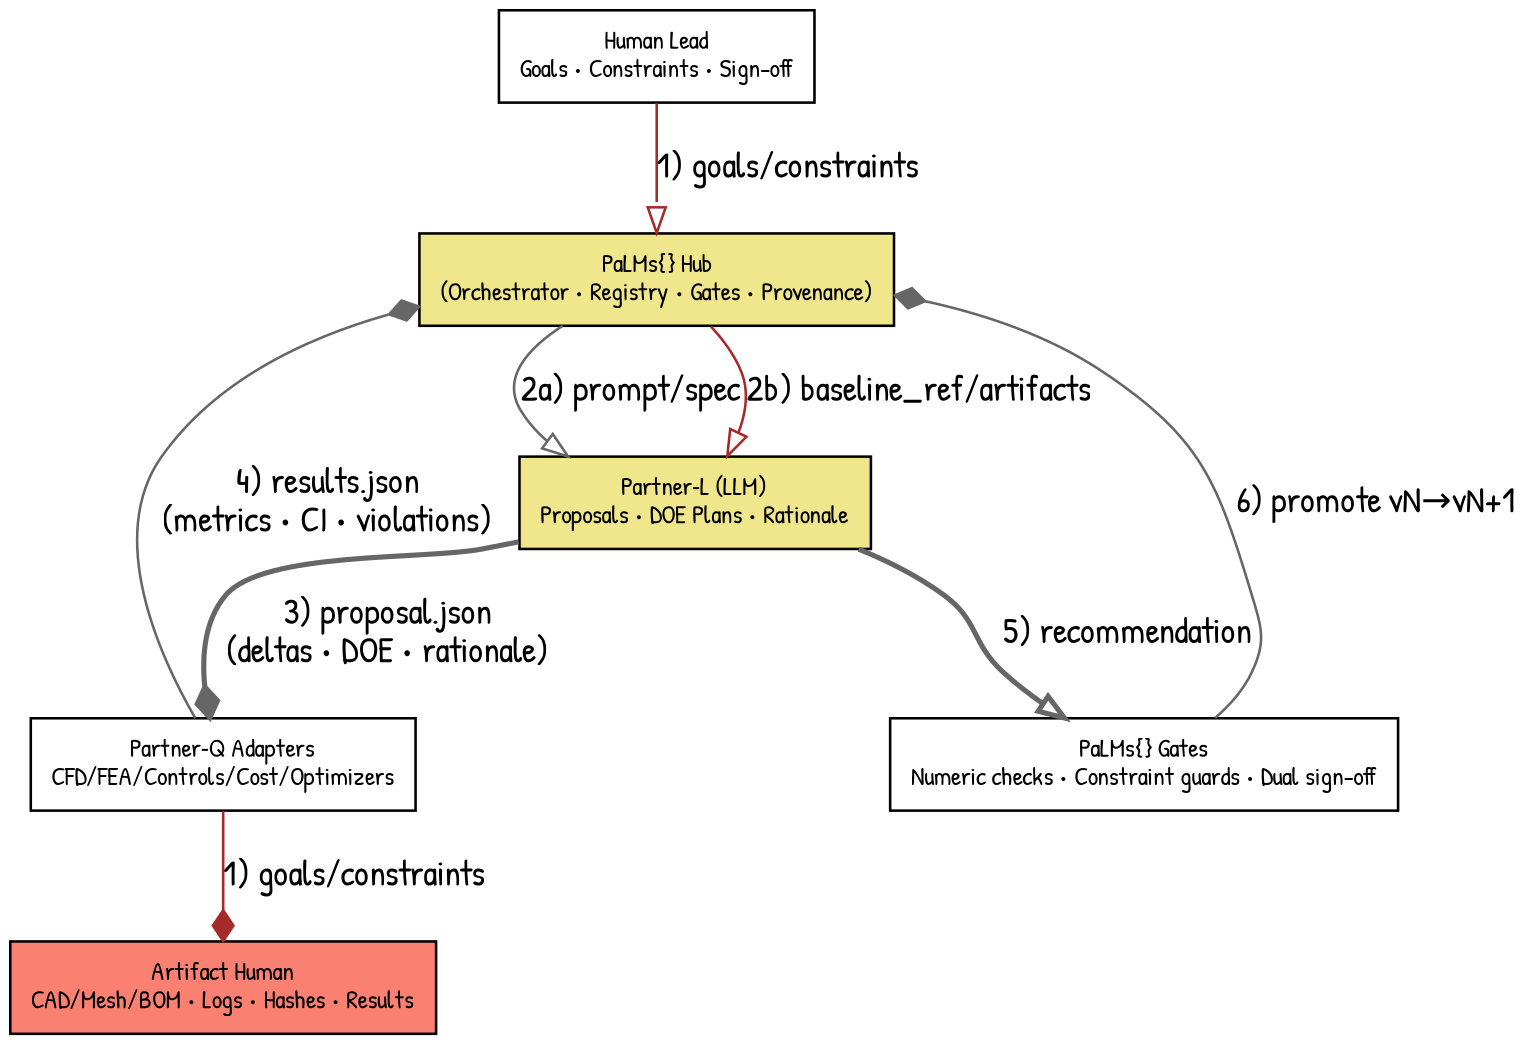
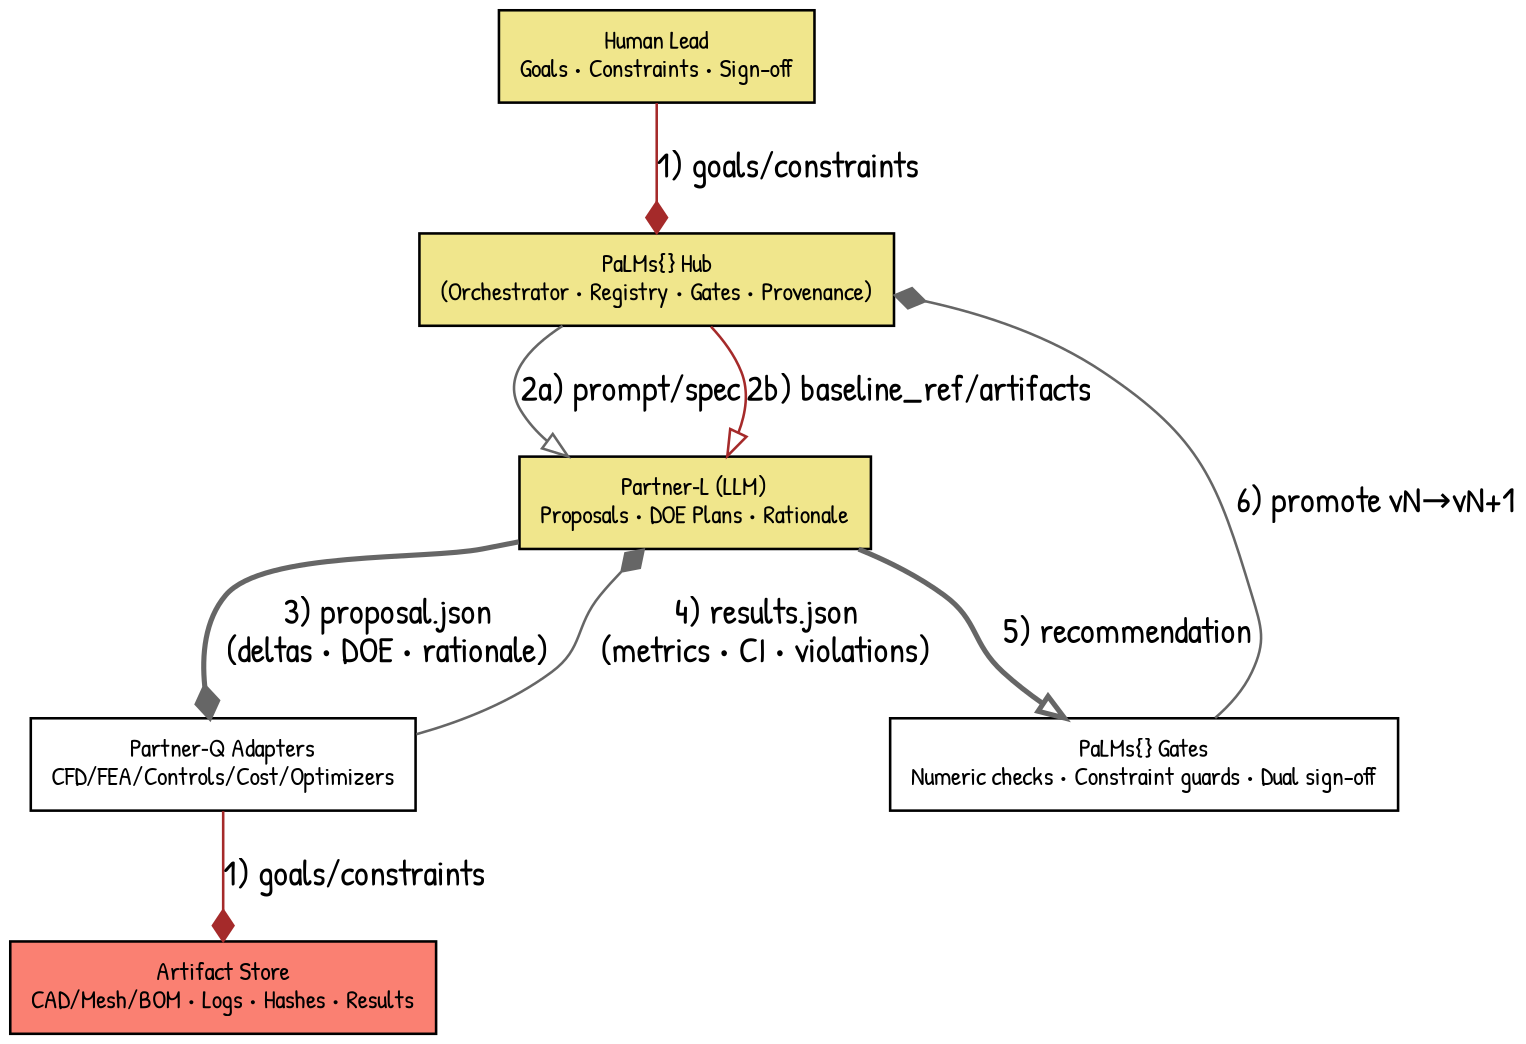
(657, 56) -> (657, 56)
(657, 153) -> (657, 153)
(161, 459) -> (541, 679)
(223, 988) -> (223, 988)
